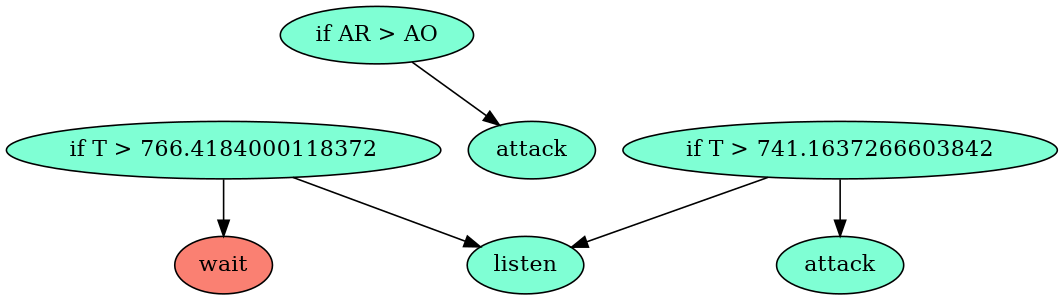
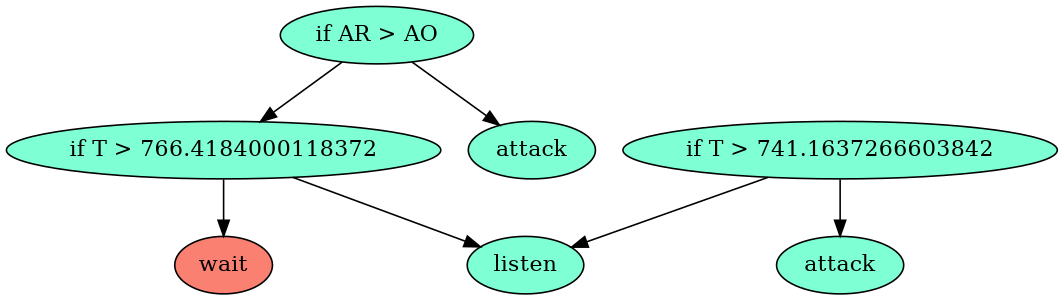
none -> (308, 87)
